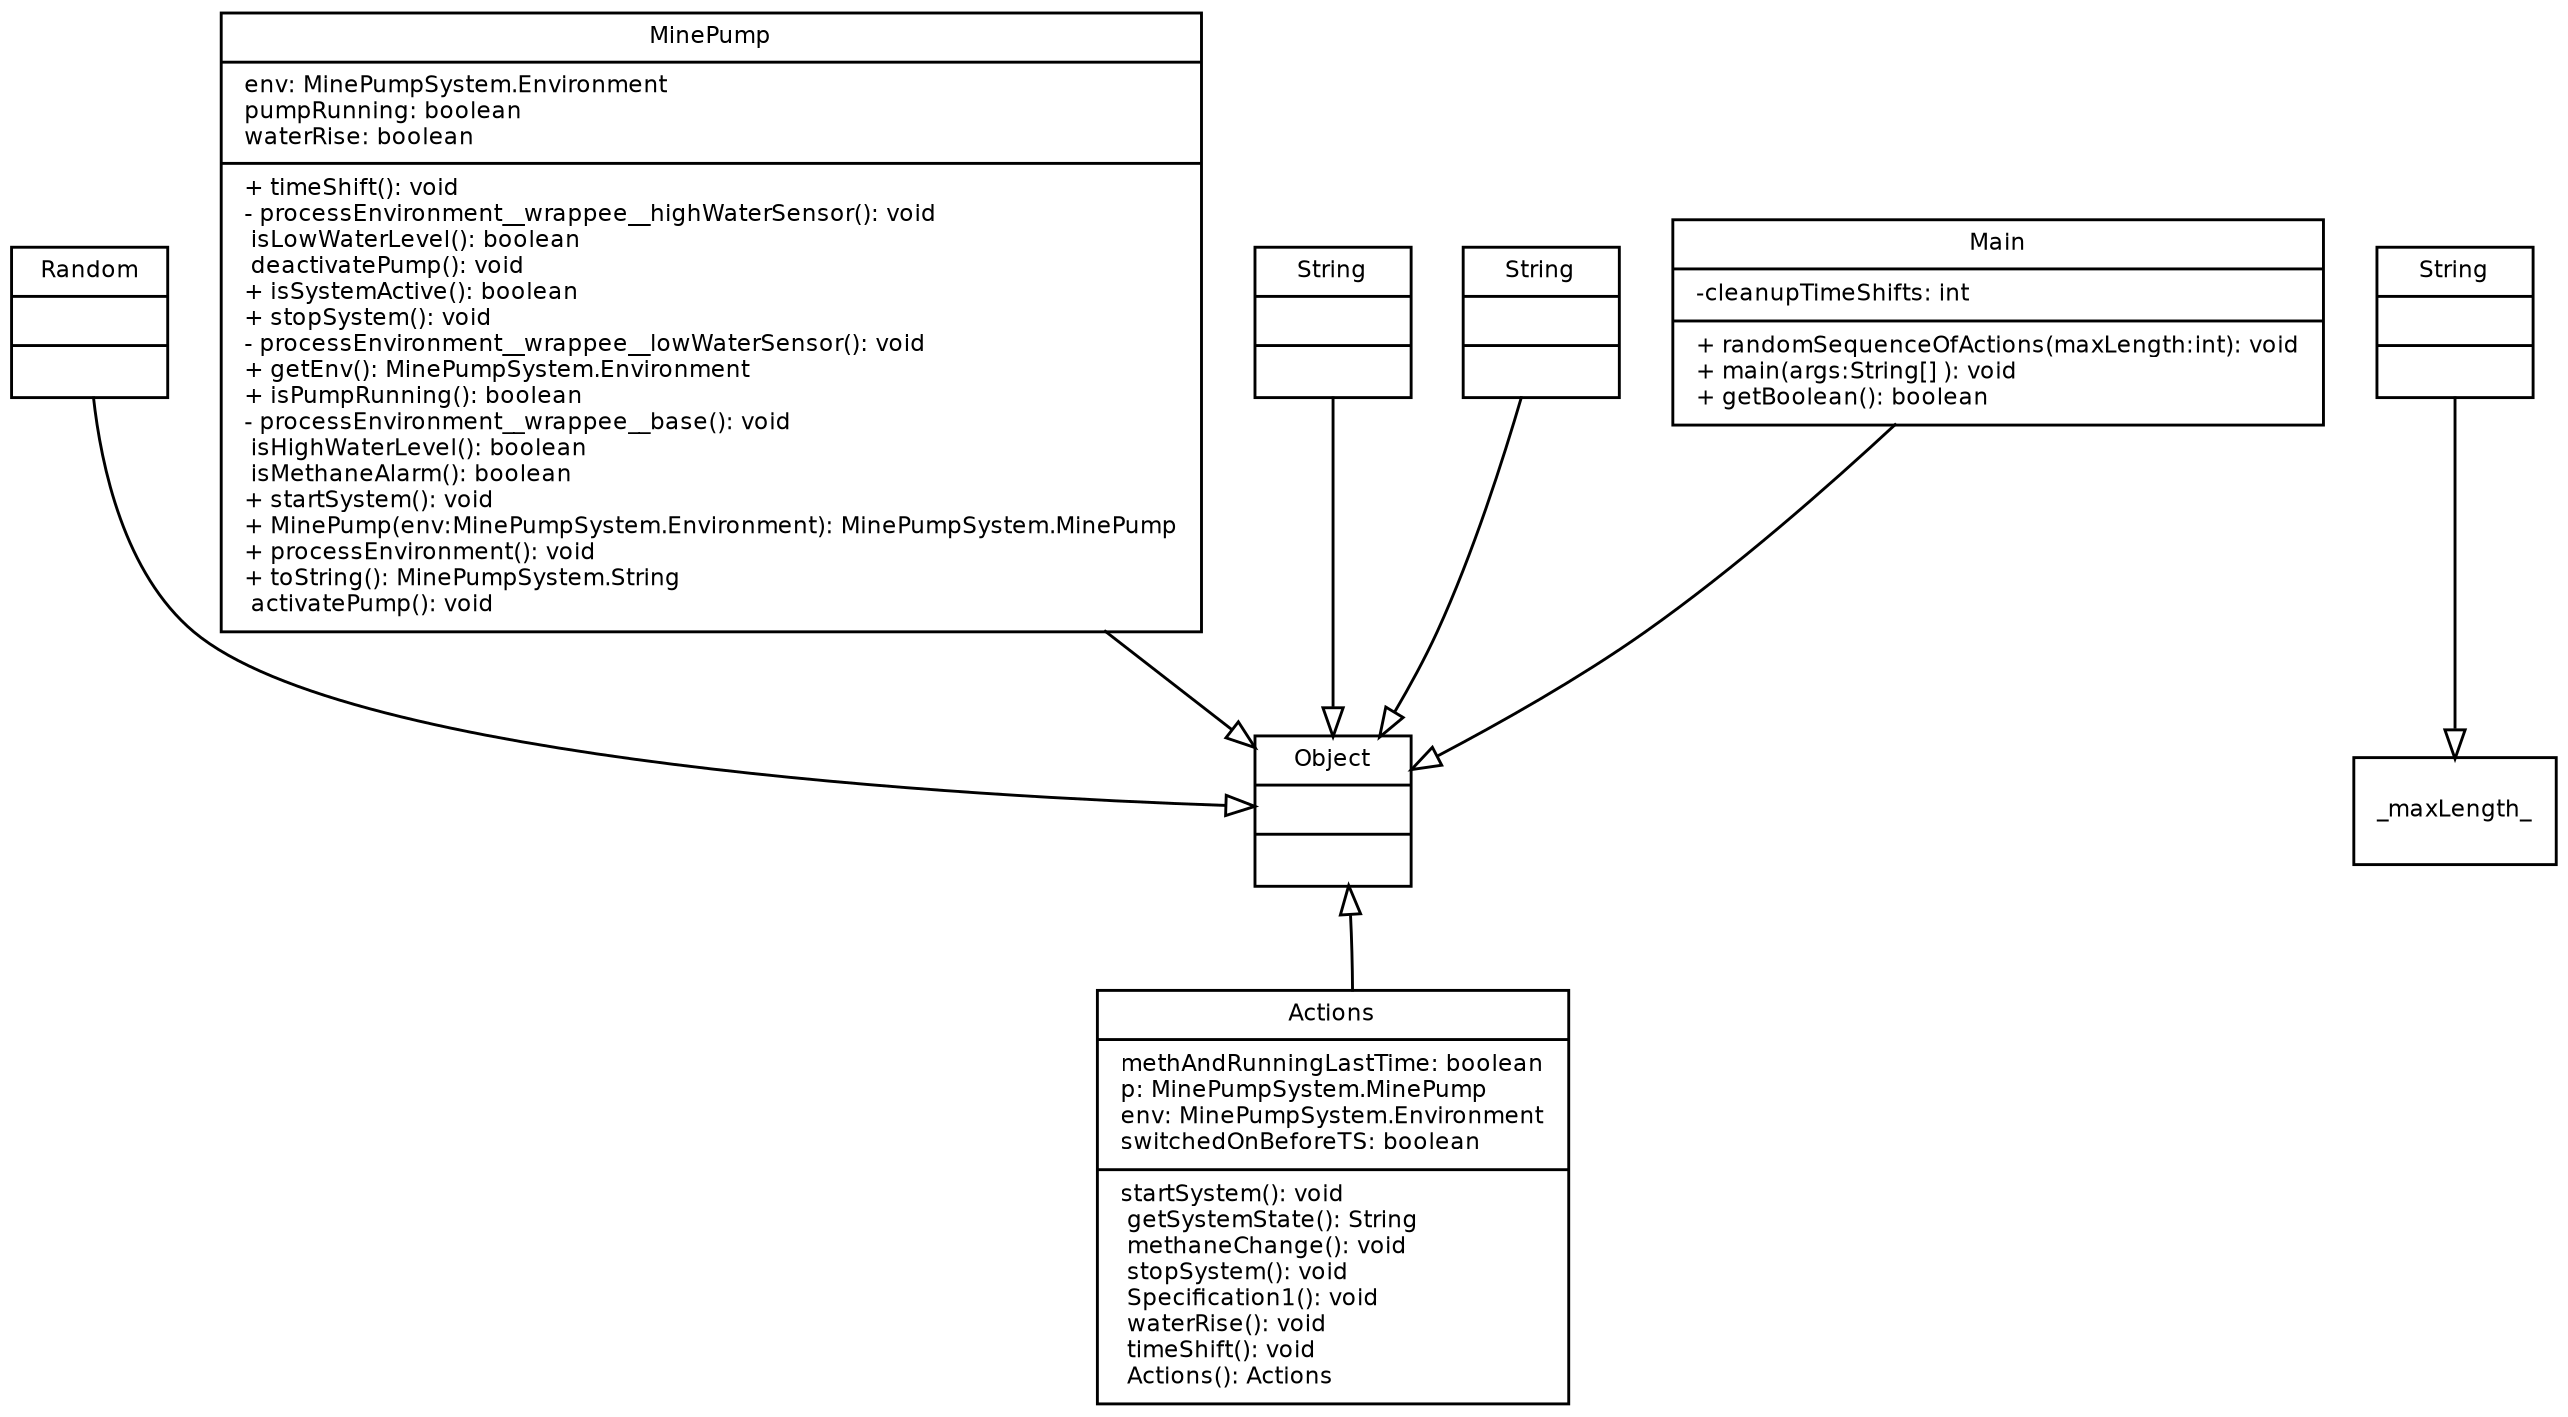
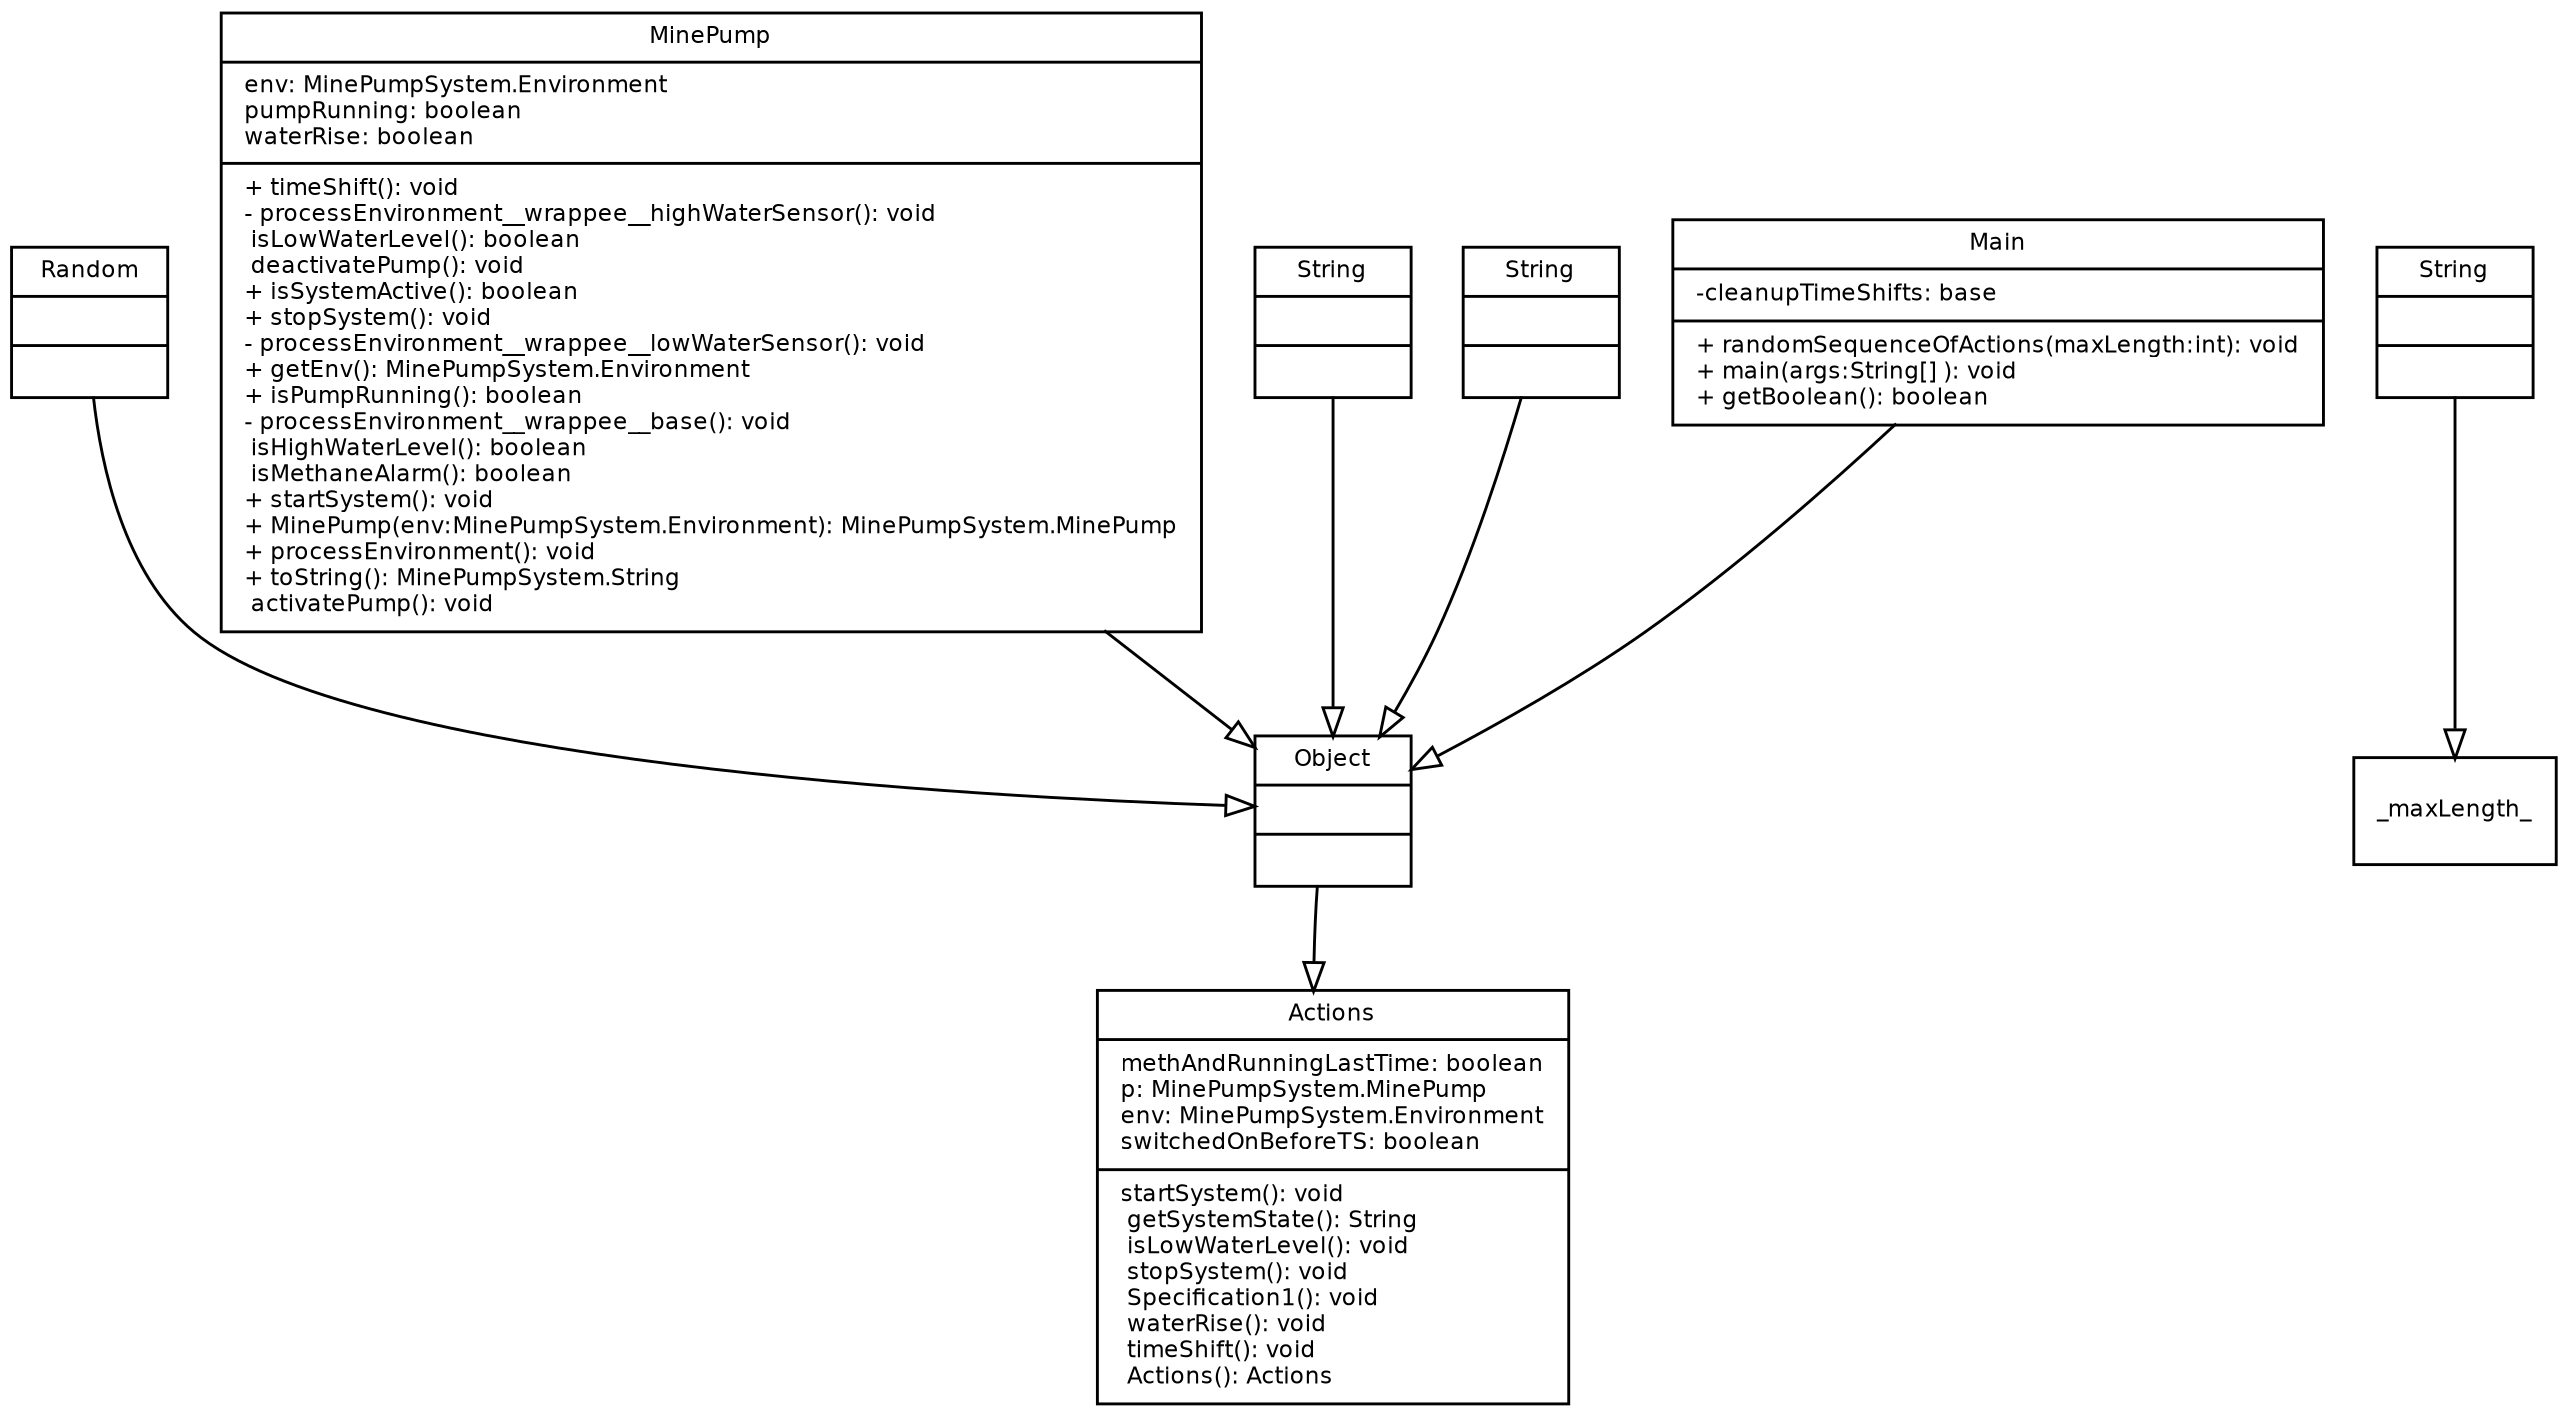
(1833, 294) -> (1848, 294)
(1352, 953) -> (1315, 924)
(1265, 1246) -> (1265, 1246)
